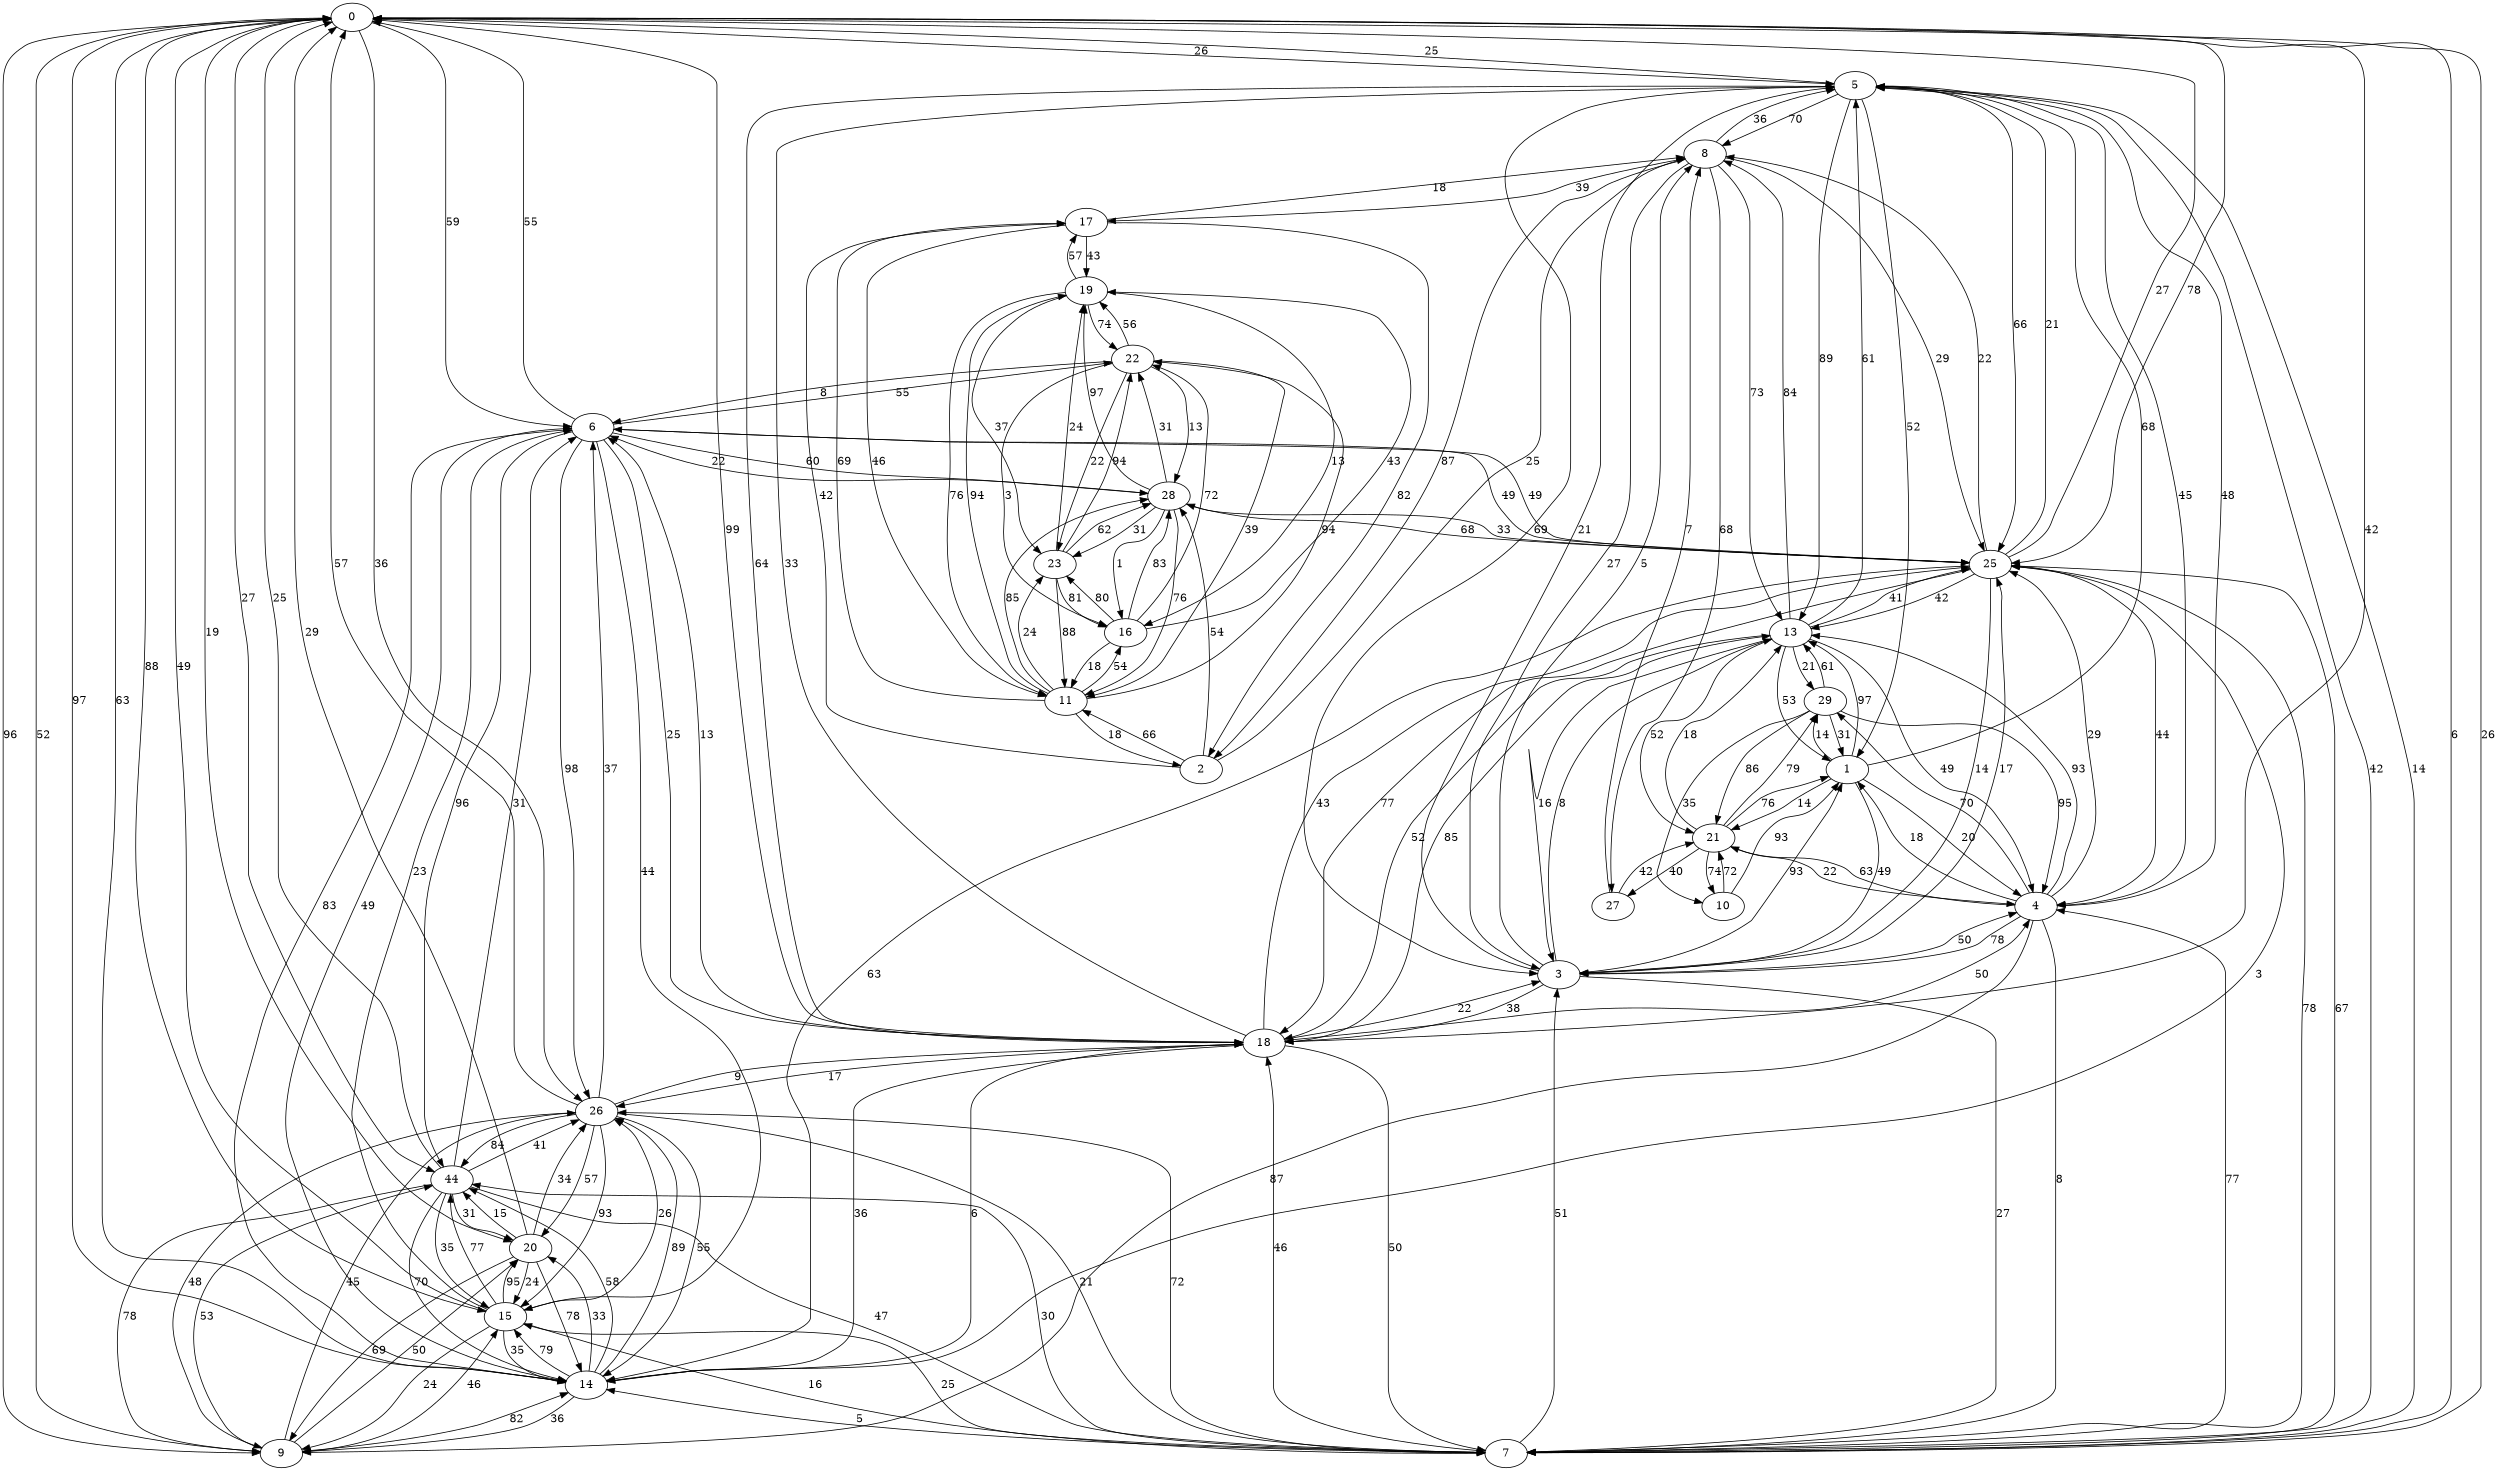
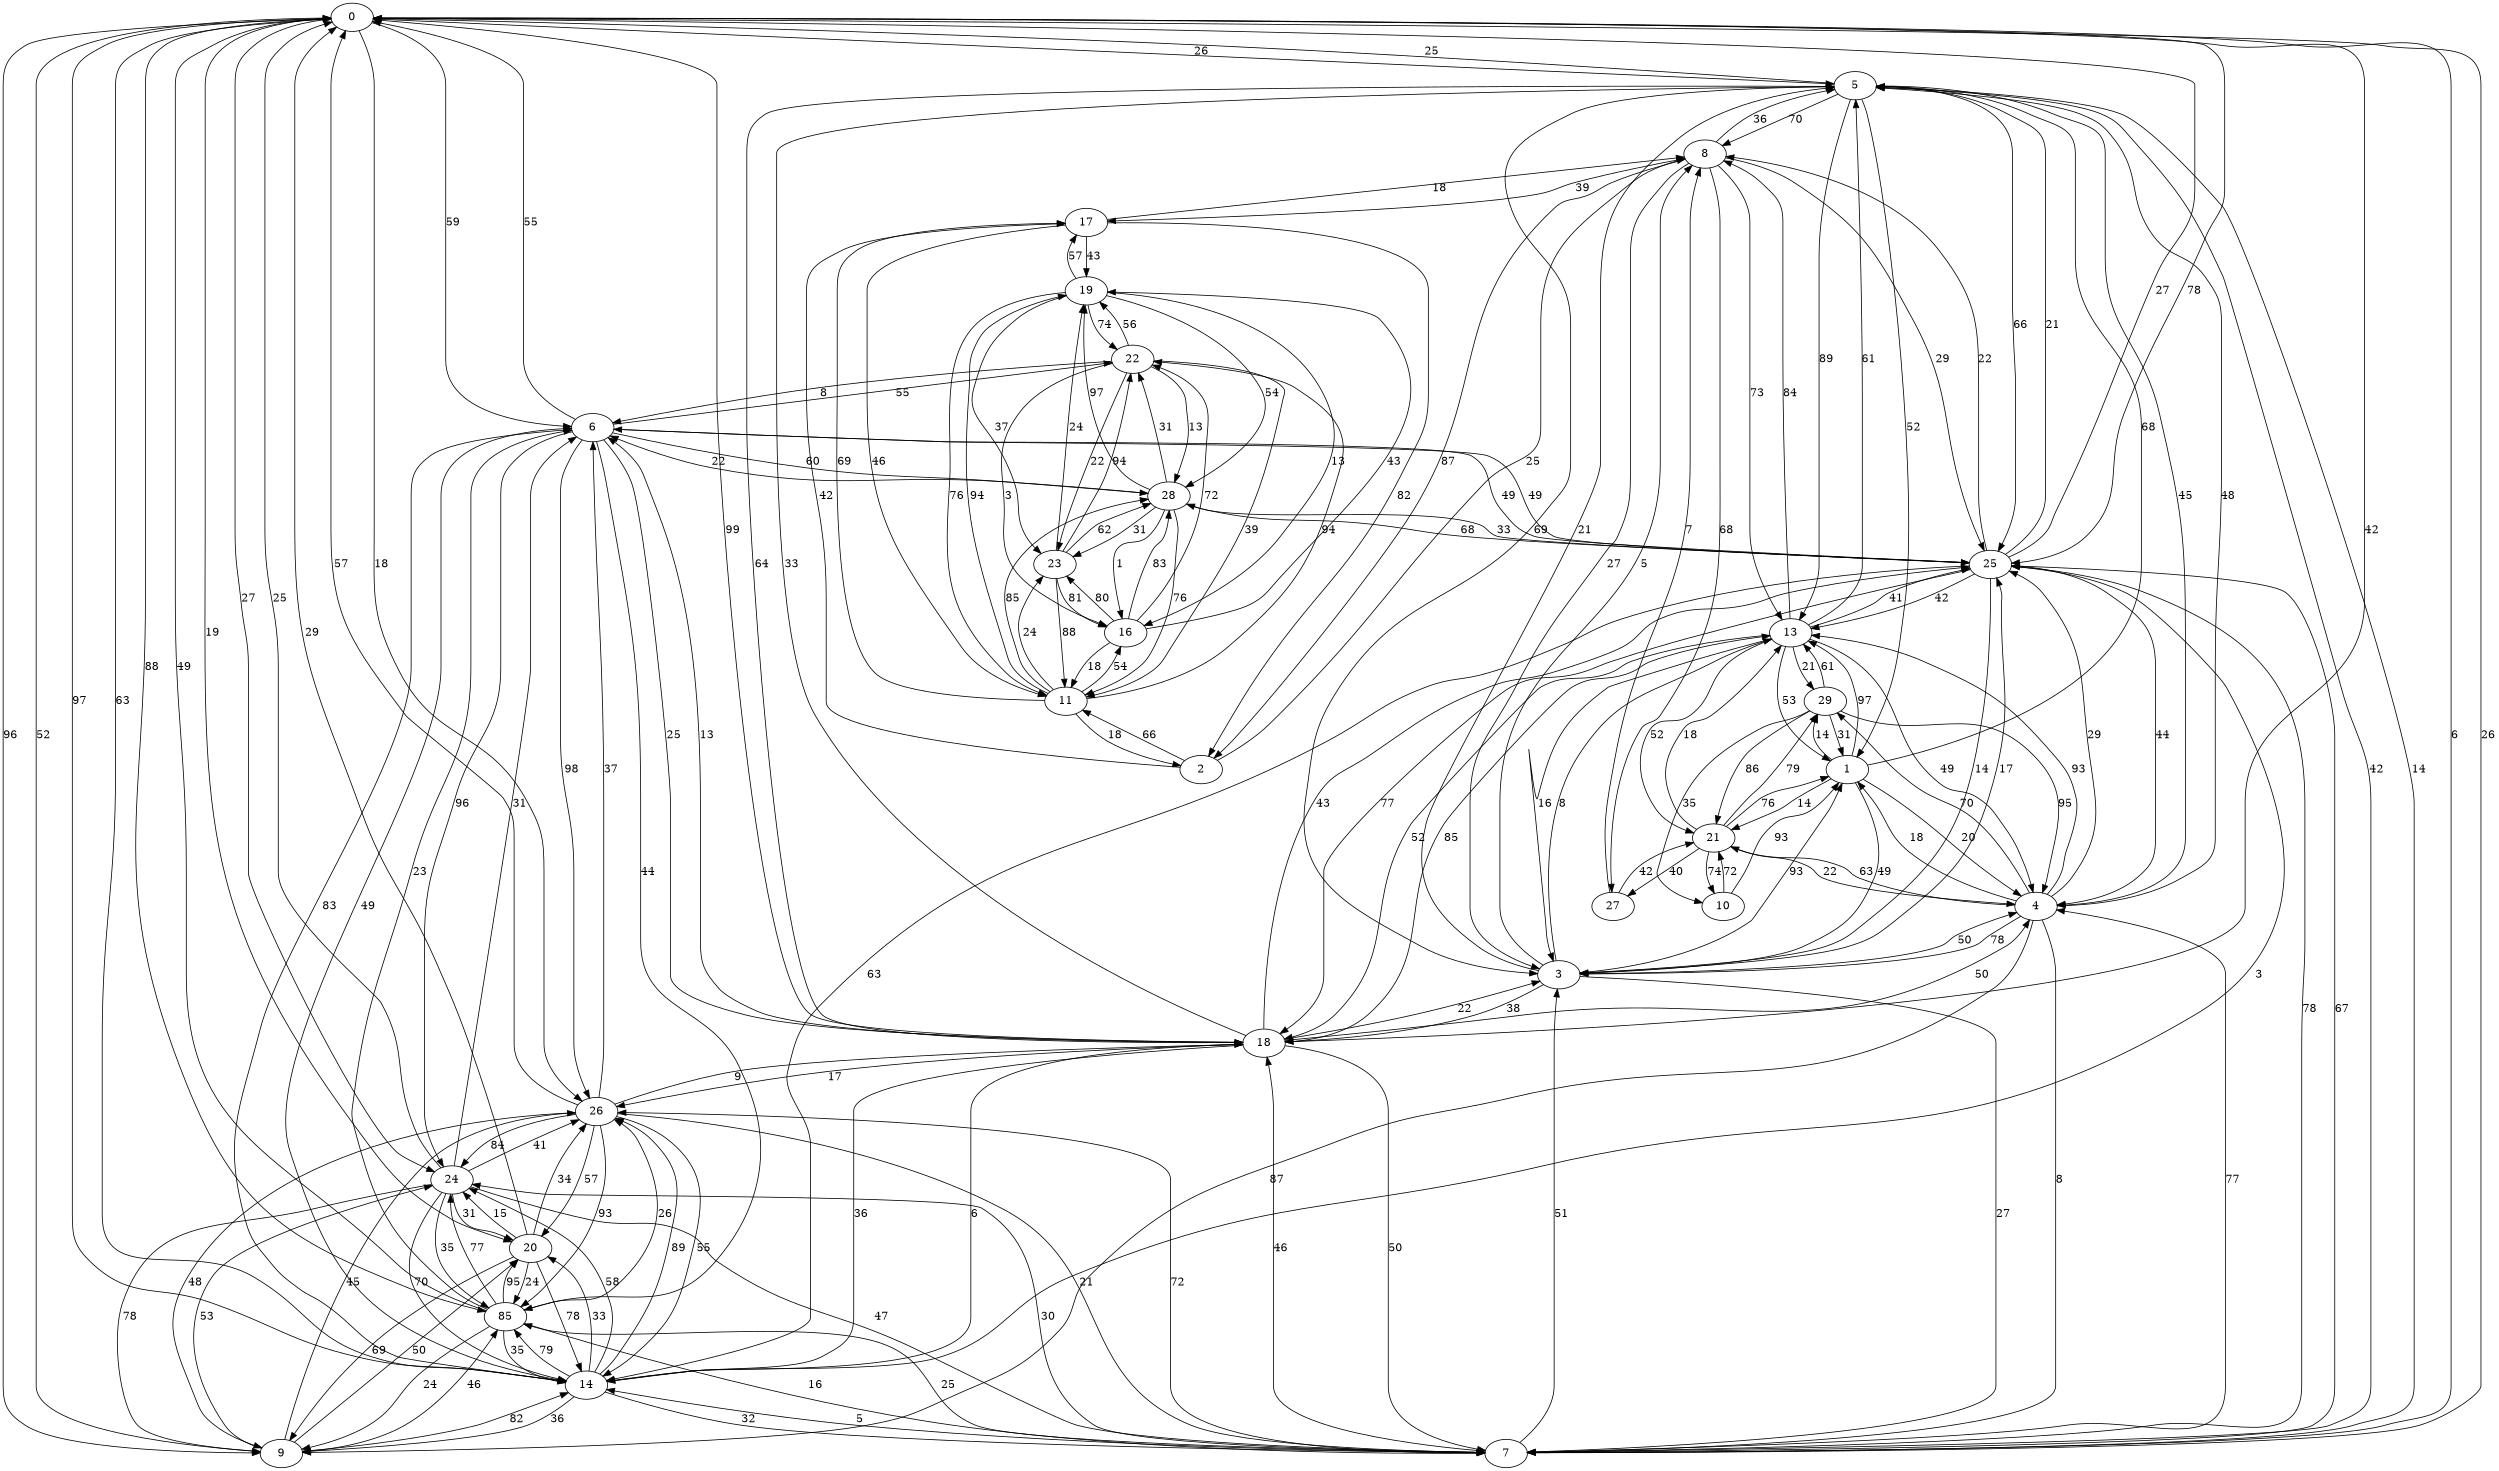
(382, 564) -> (382, 564)
(1209, 634) -> (1244, 366)
(452, 1180) -> (452, 1180)
(505, 1317) -> (505, 1317)
none -> (1038, 1444)
